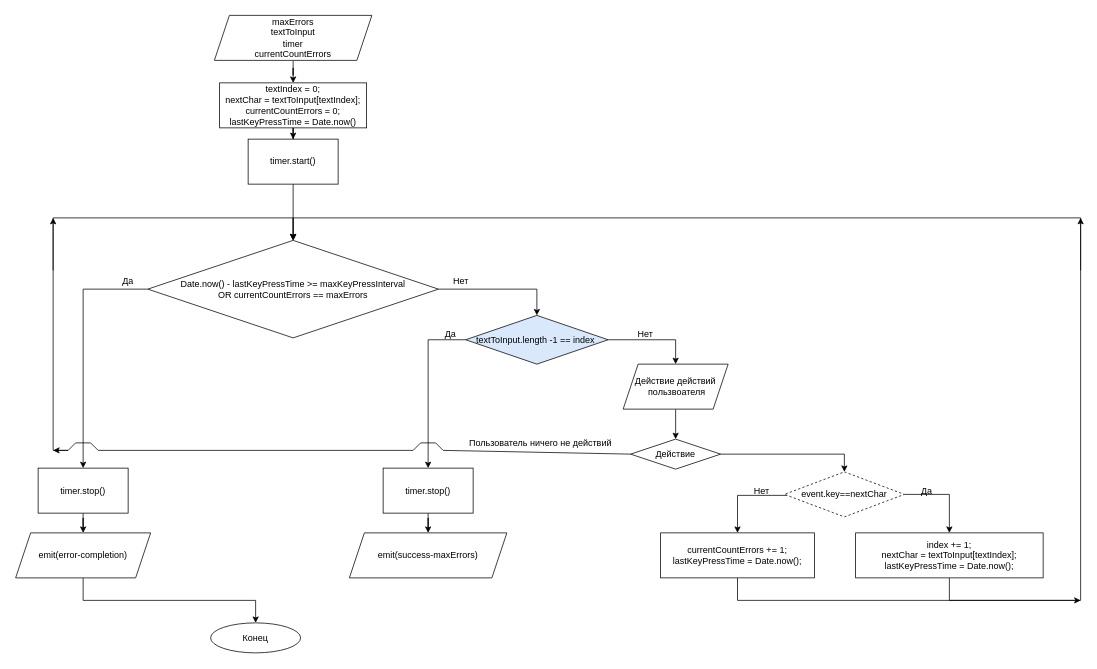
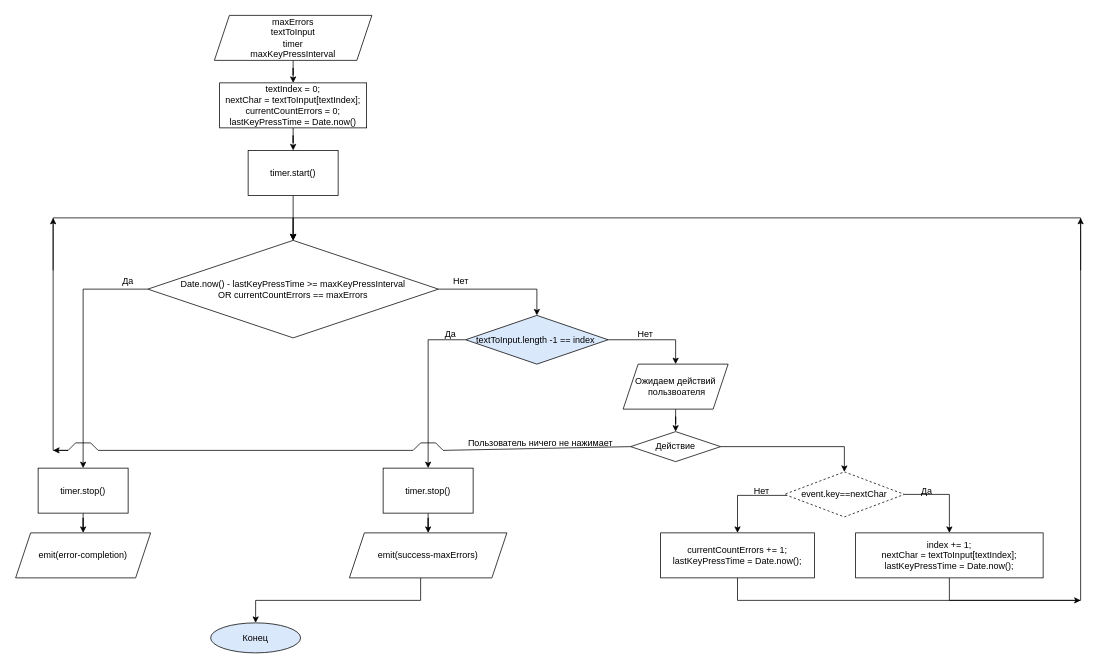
(293, 38) -> (293, 38)
(293, 162) -> (293, 173)
(675, 387) -> (675, 387)
(540, 443) -> (540, 443)
(675, 454) -> (675, 447)
(157, 600) -> none
none -> (350, 600)
(255, 638) -> (255, 638)
